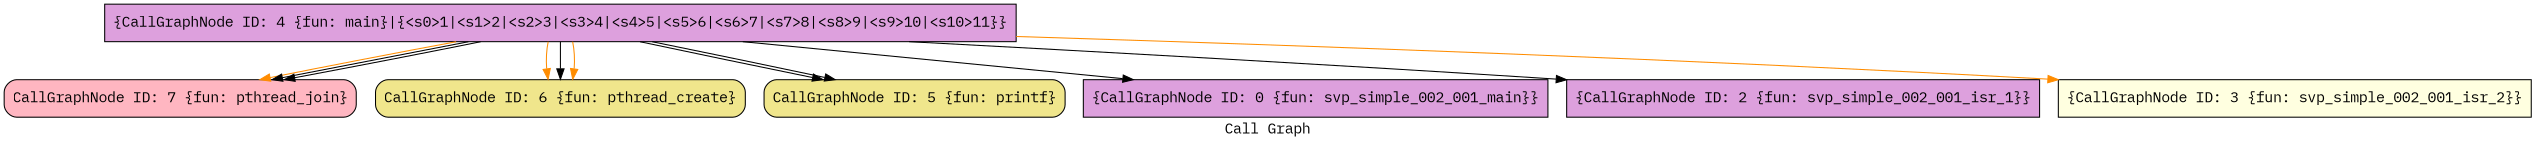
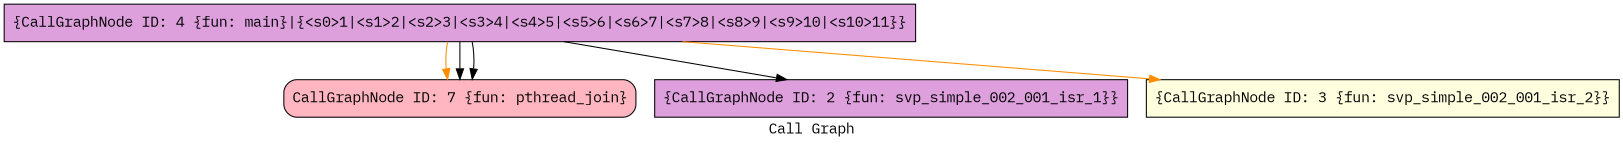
(560, 98) -> none
(915, 98) -> none
(1316, 98) -> none
